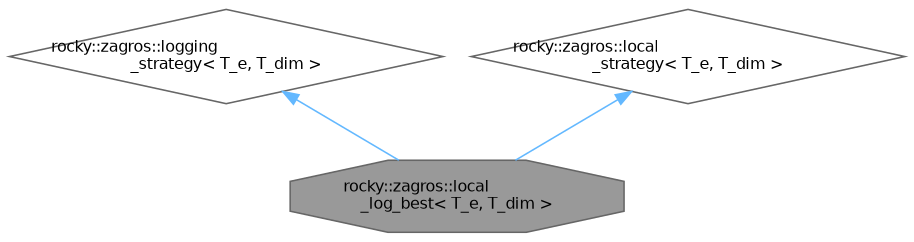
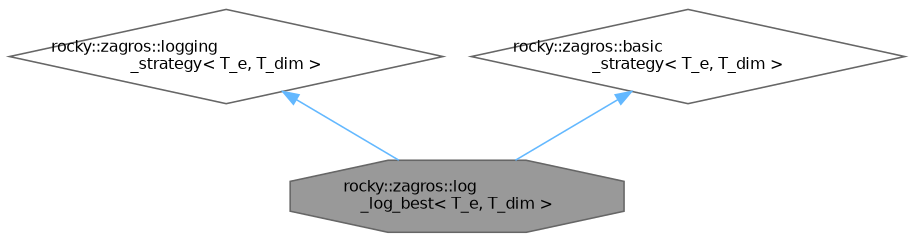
(688, 57) -> (688, 57)
(457, 196) -> (457, 196)
